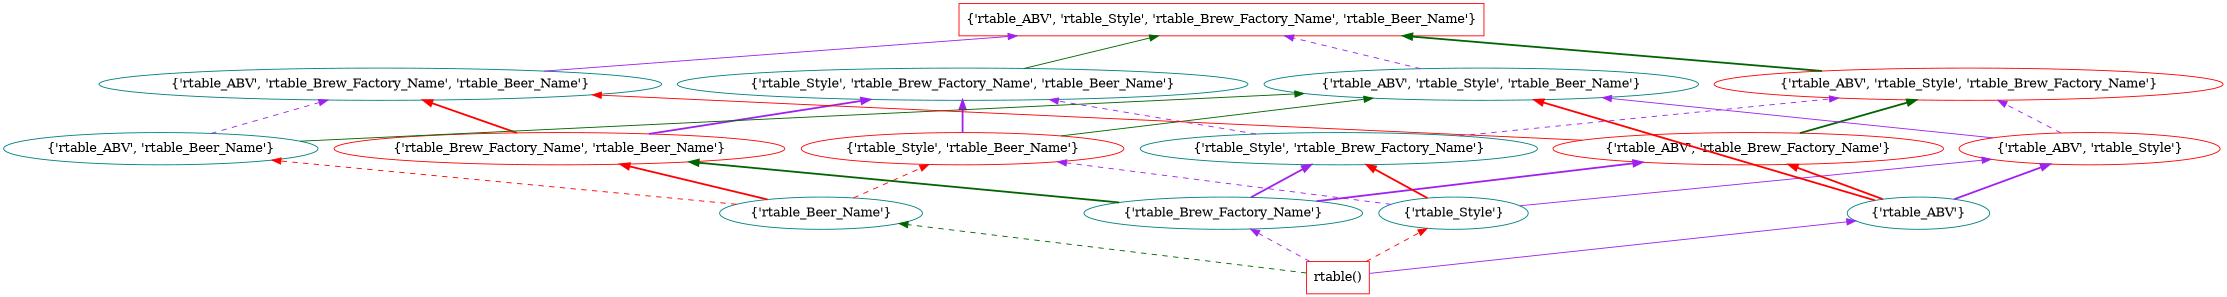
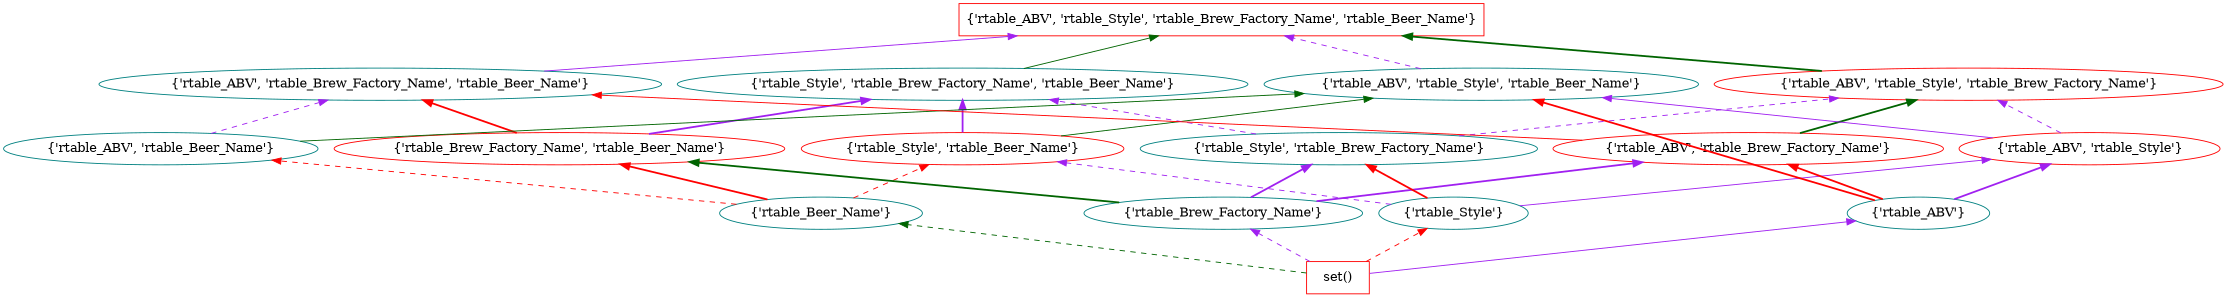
(1338, 278) -> (1338, 278)
